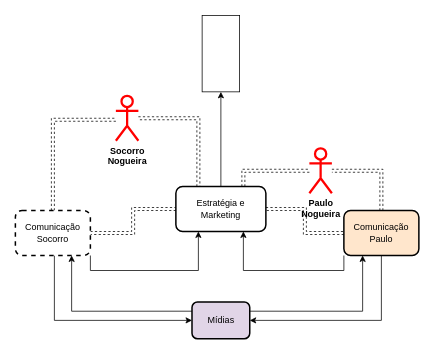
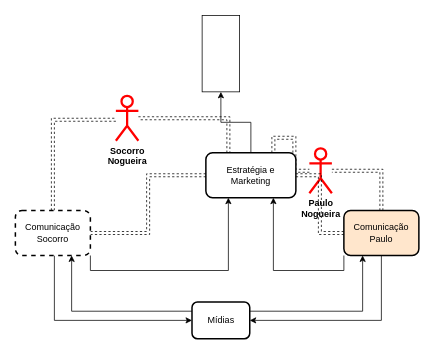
(221, 209) -> (251, 175)
(221, 320) -> (221, 320)
